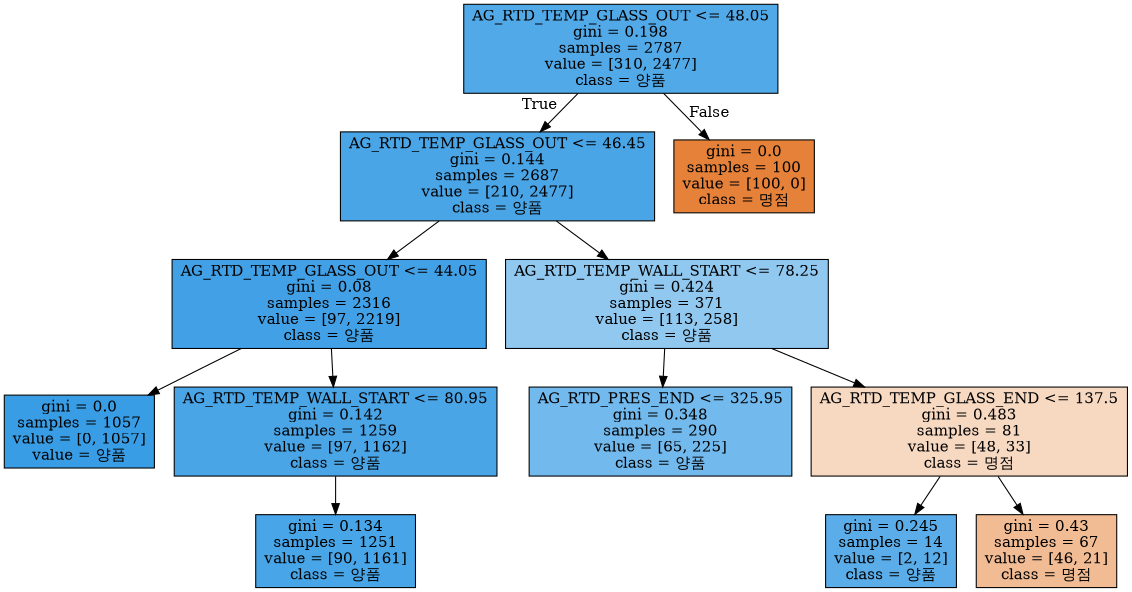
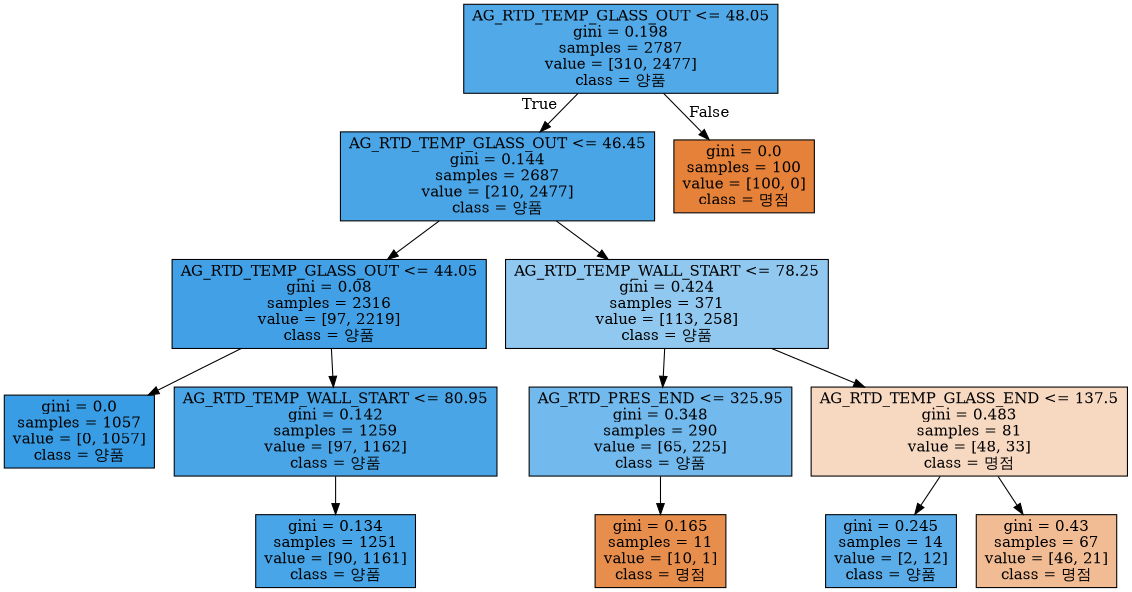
(79, 432) -> (79, 432)
none -> (660, 551)
